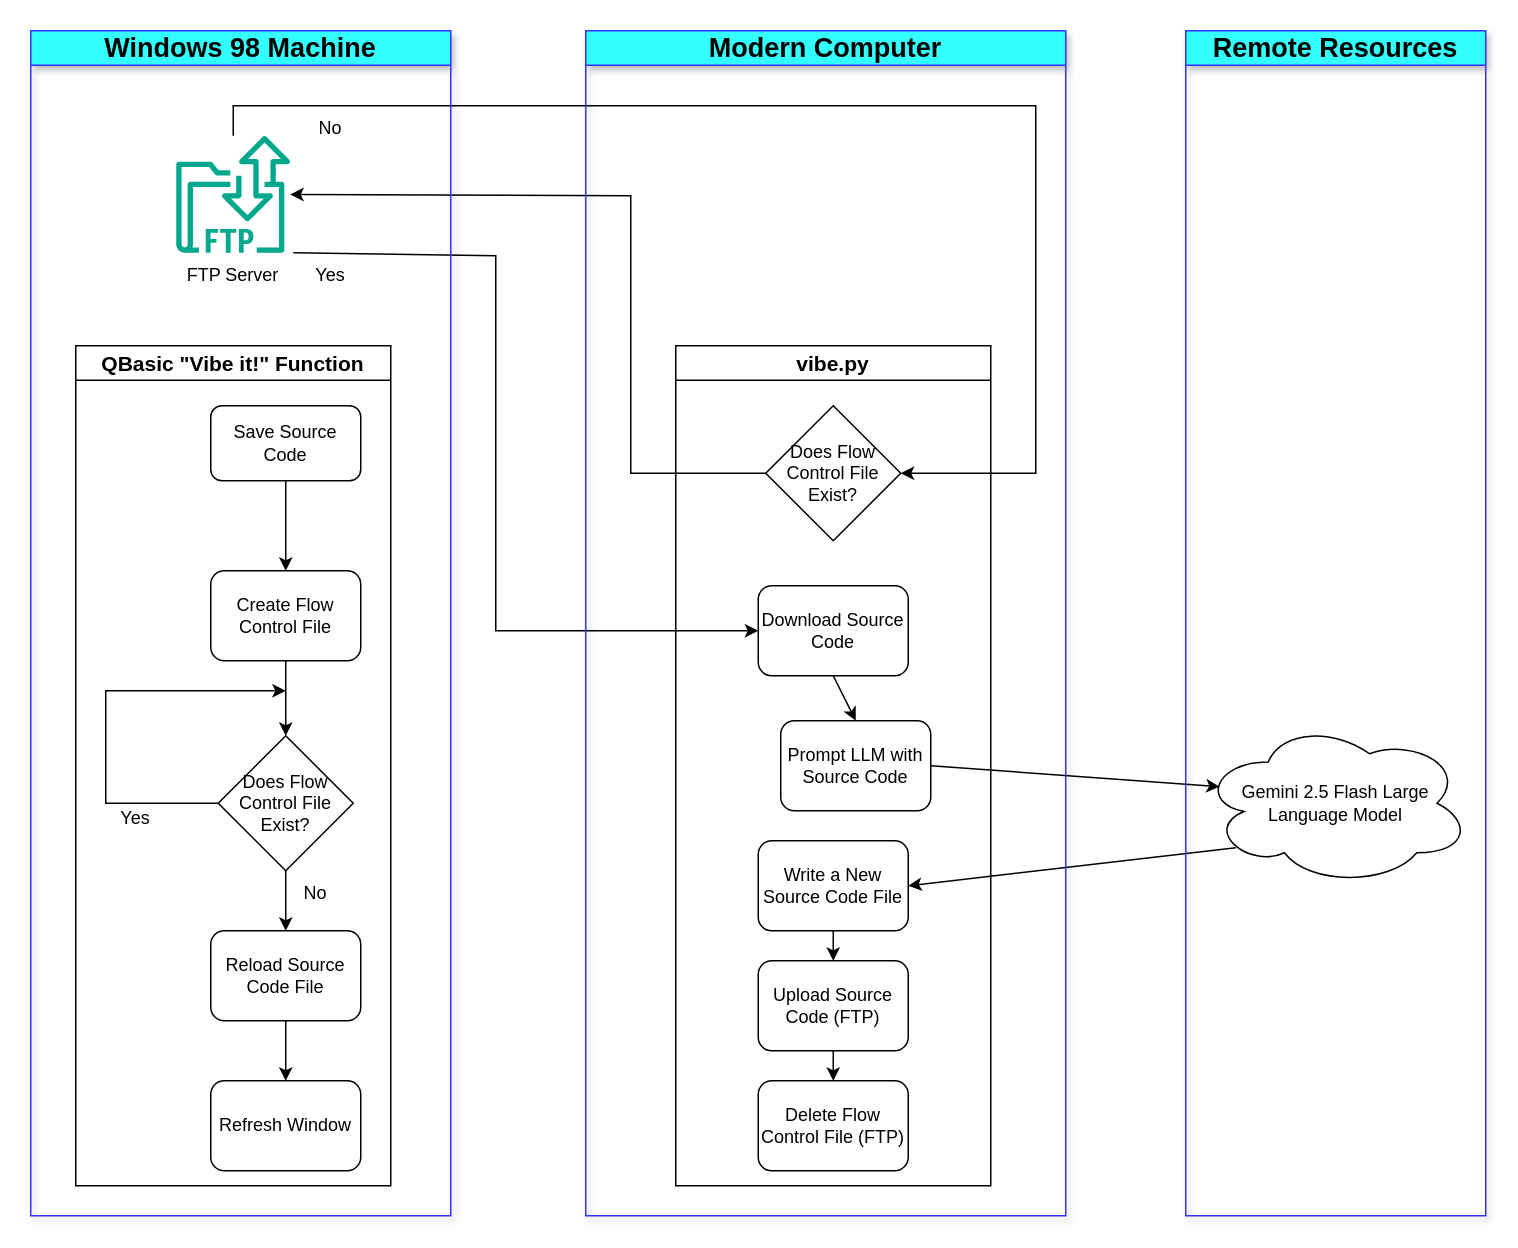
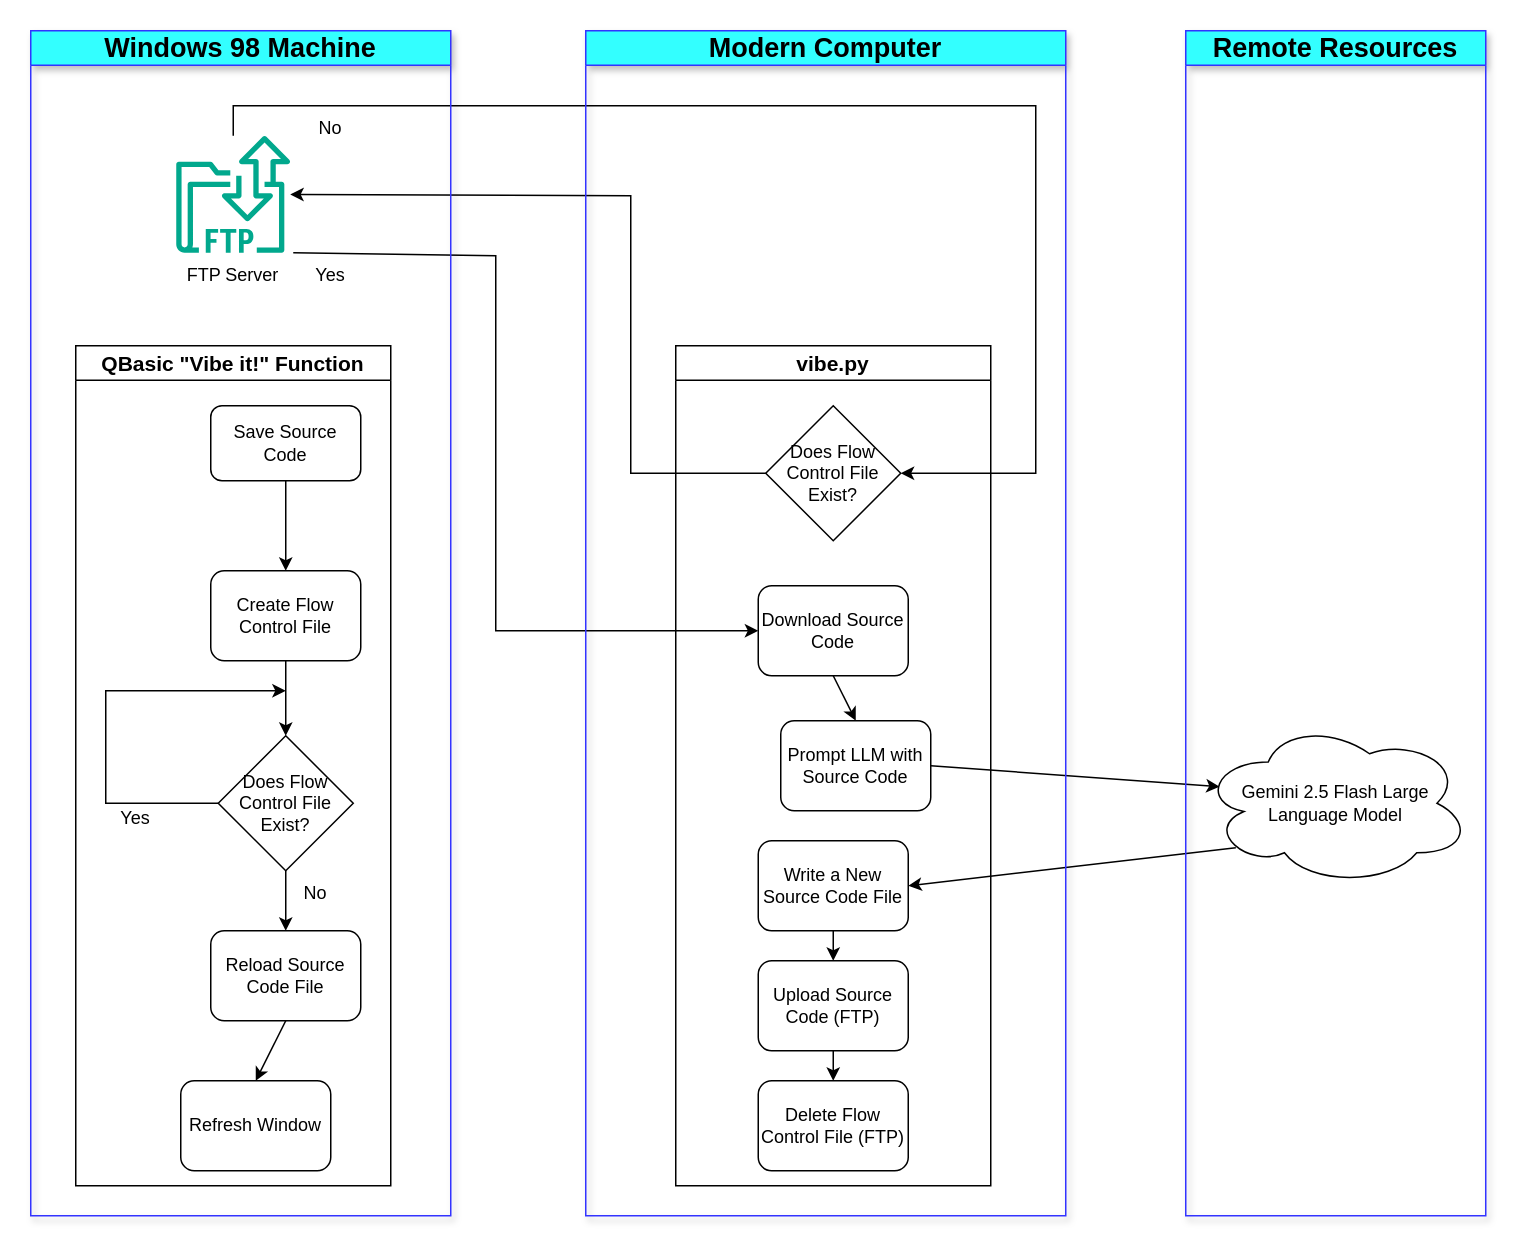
(286, 1126) -> (256, 1126)
